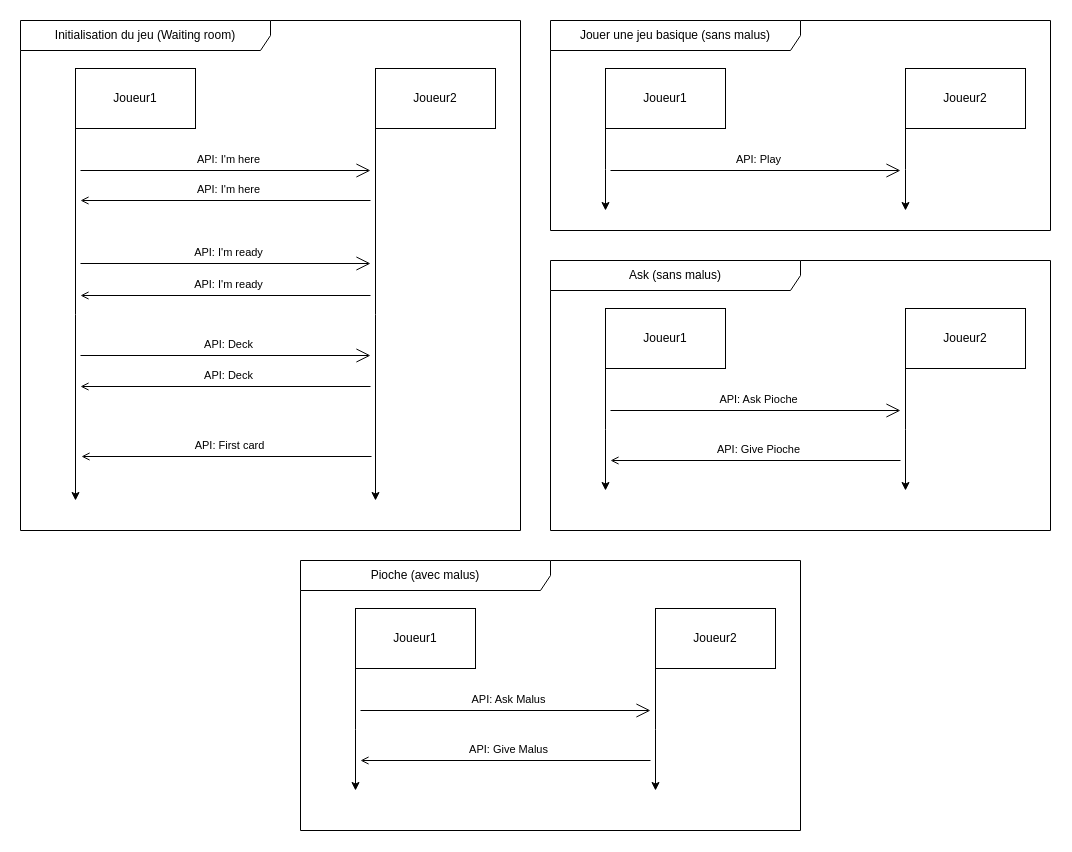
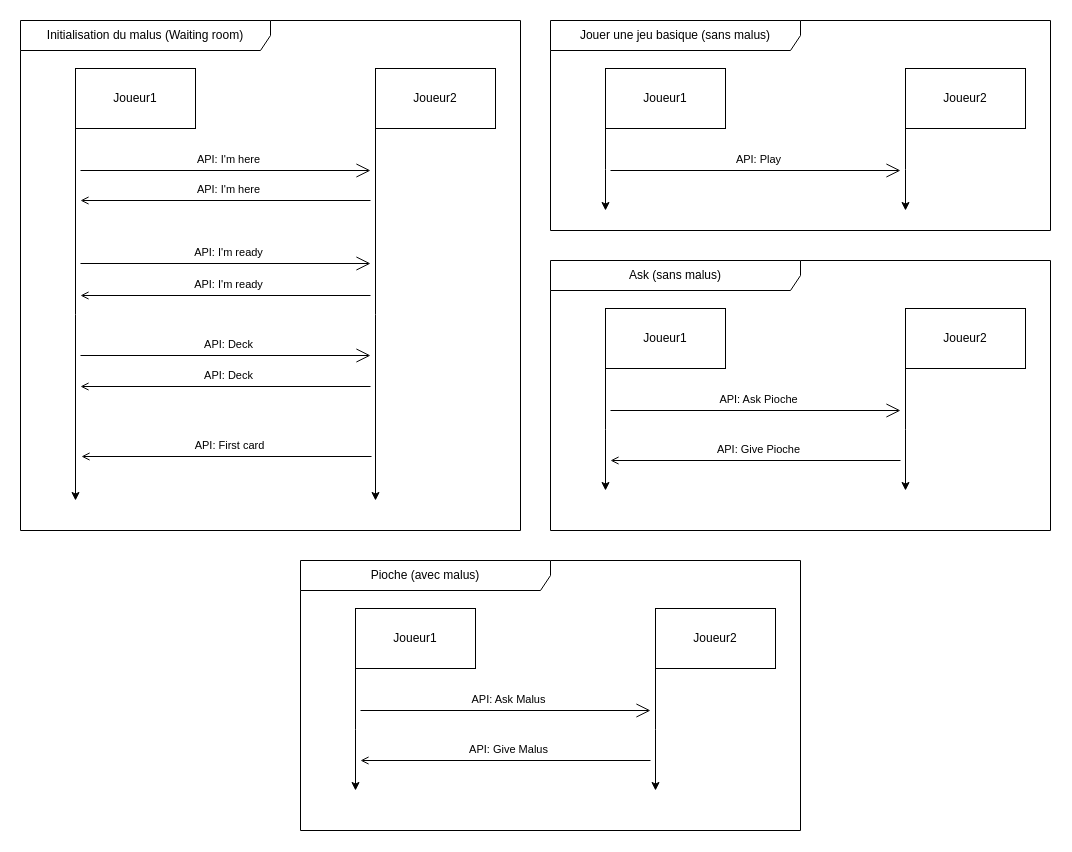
(146, 36) -> (146, 36)
